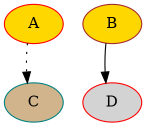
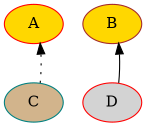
(27, 58) -> (41, 69)
(105, 58) -> (120, 69)
